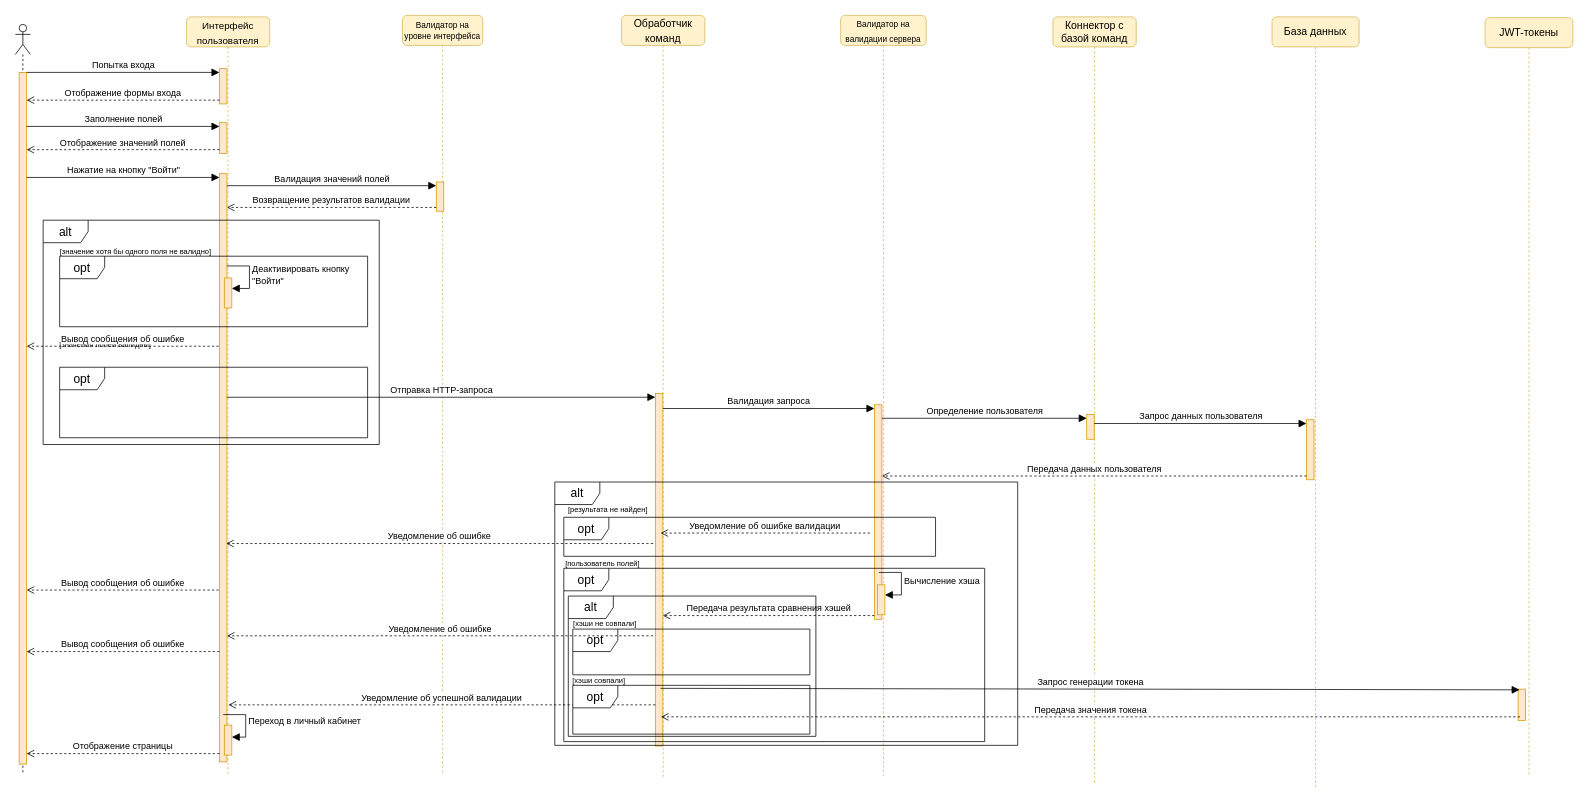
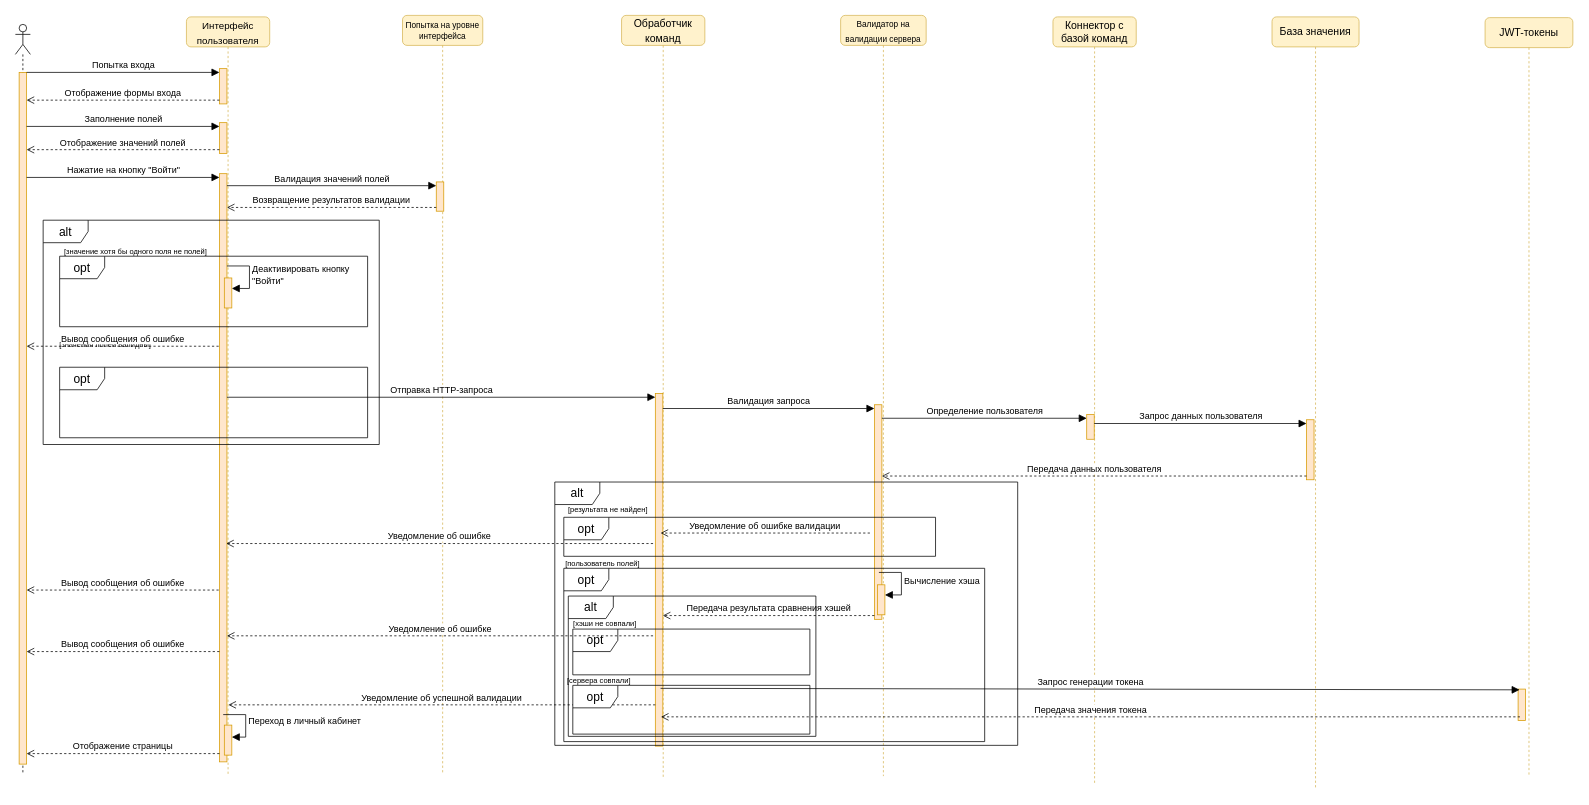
(443, 30) -> (443, 30)
(1315, 32) -> (1315, 32)
(136, 249) -> (136, 249)
(599, 678) -> (599, 678)
